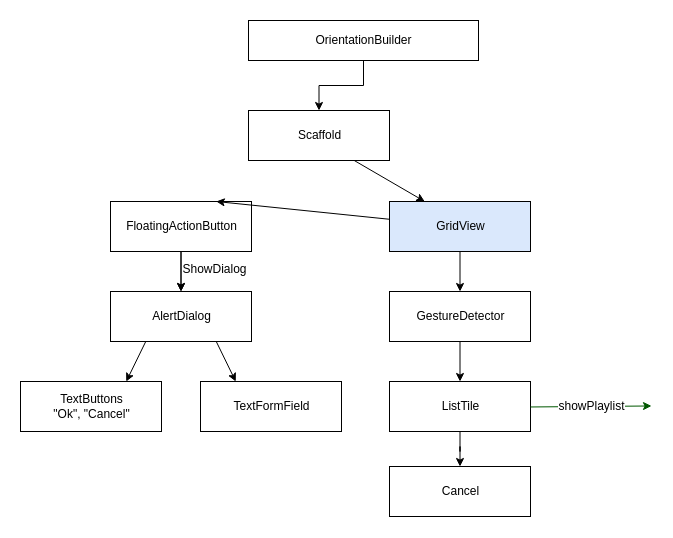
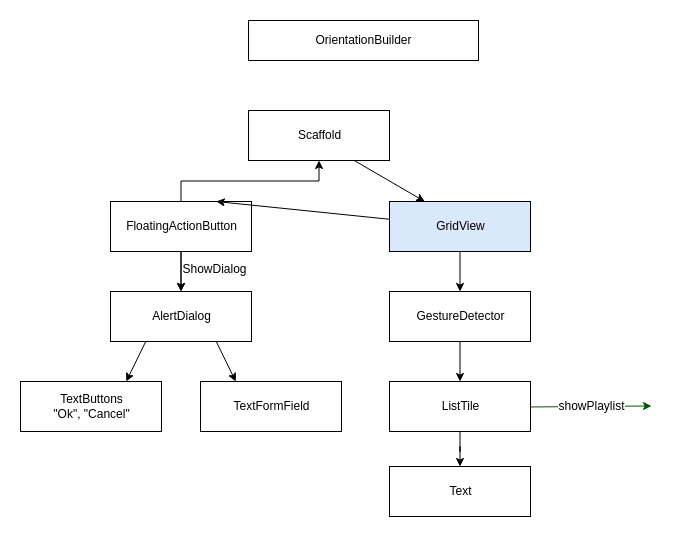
(344, 86) -> (247, 181)
(461, 492) -> (461, 492)
